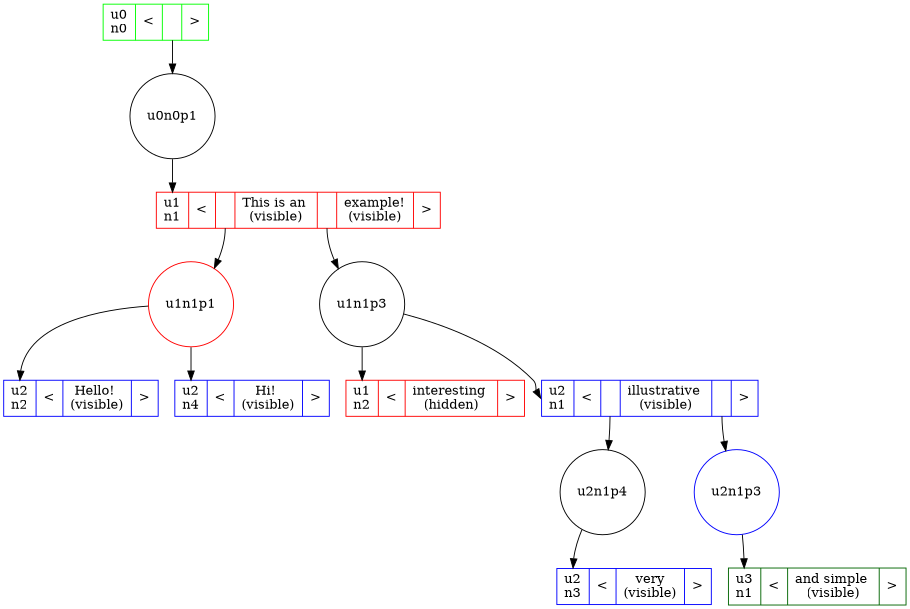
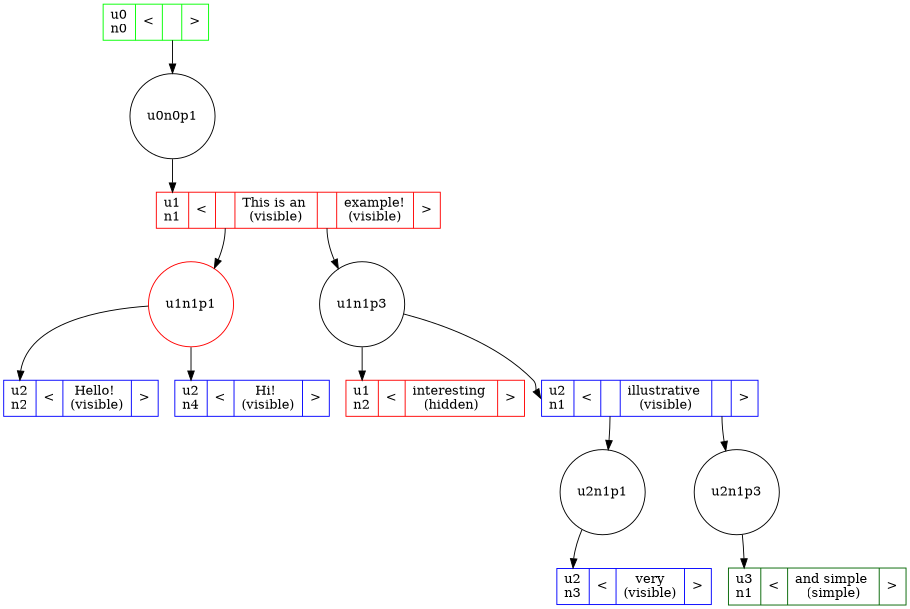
(603, 492) -> (603, 492)
(737, 492) -> (737, 492)
(833, 593) -> (833, 593)
